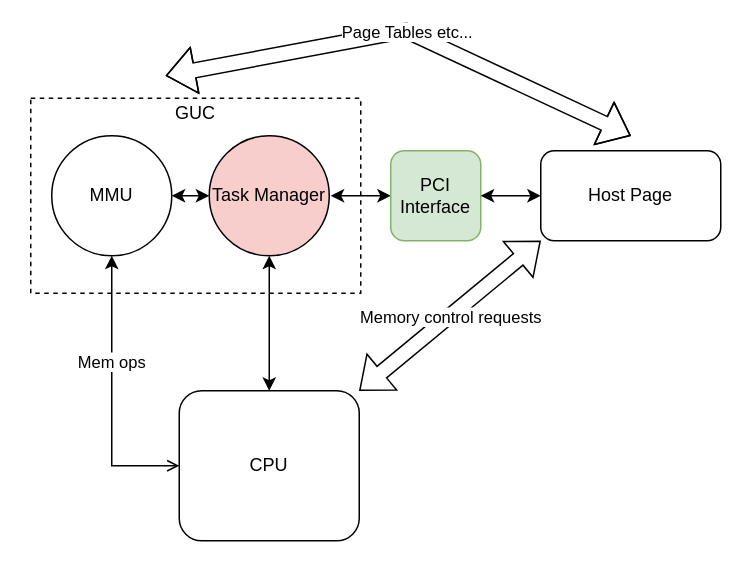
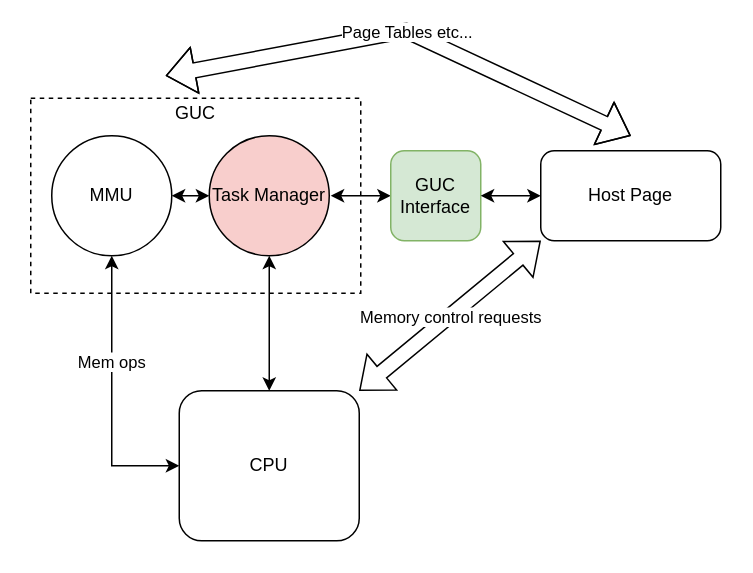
(436, 196) -> (436, 196)
(170, 466) -> (168, 466)
